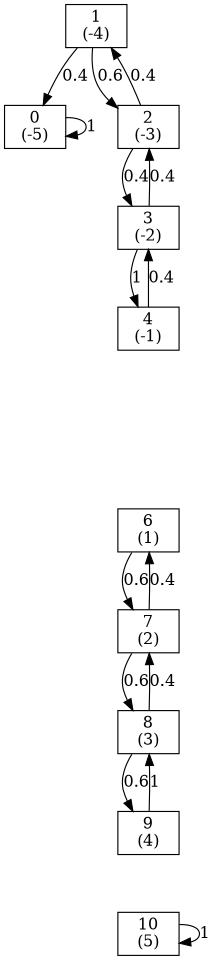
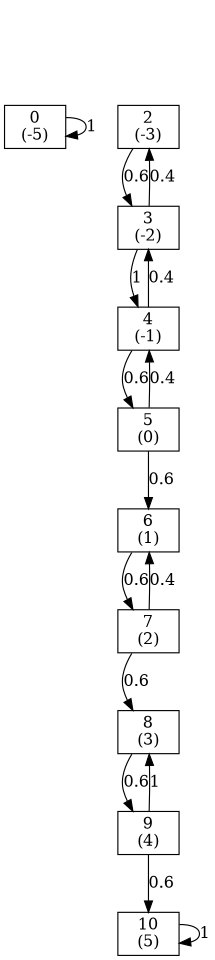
(96, 26) -> none
(137, 177) -> (137, 177)
none -> (148, 430)
(150, 688) -> none
none -> (148, 878)
